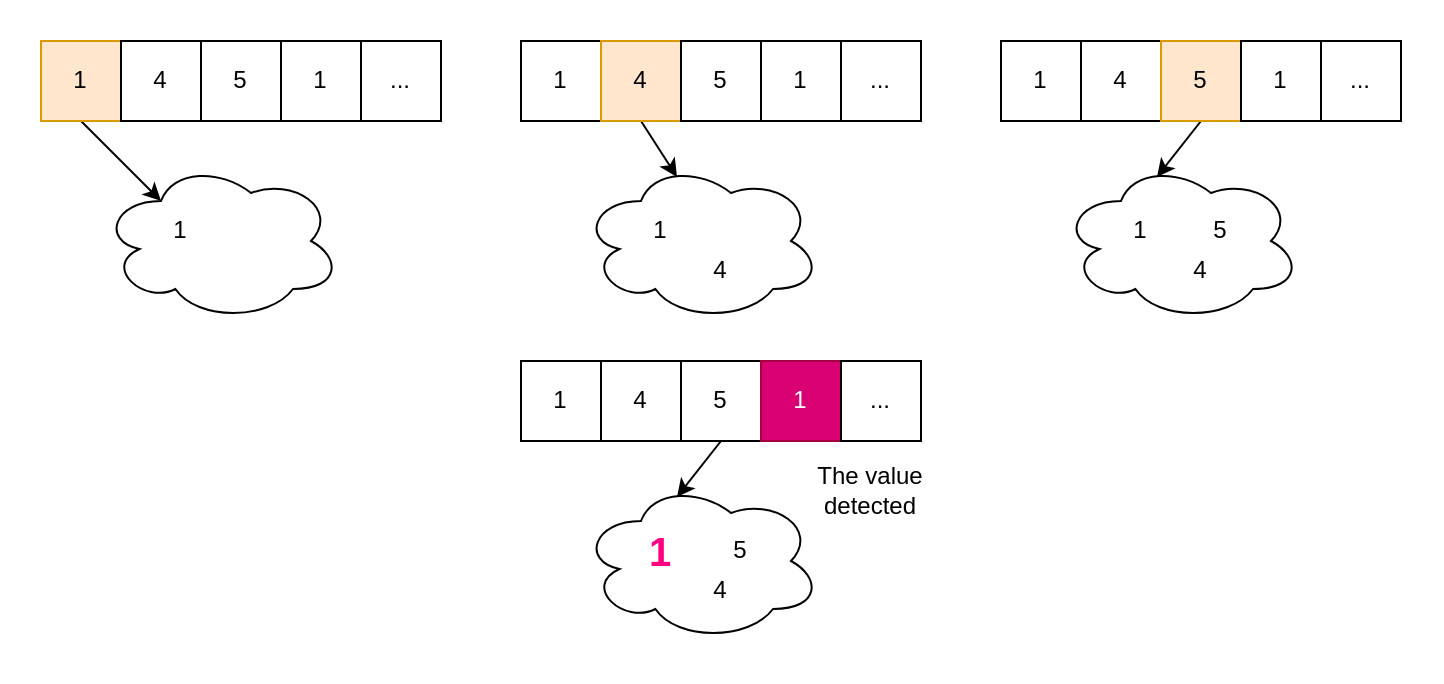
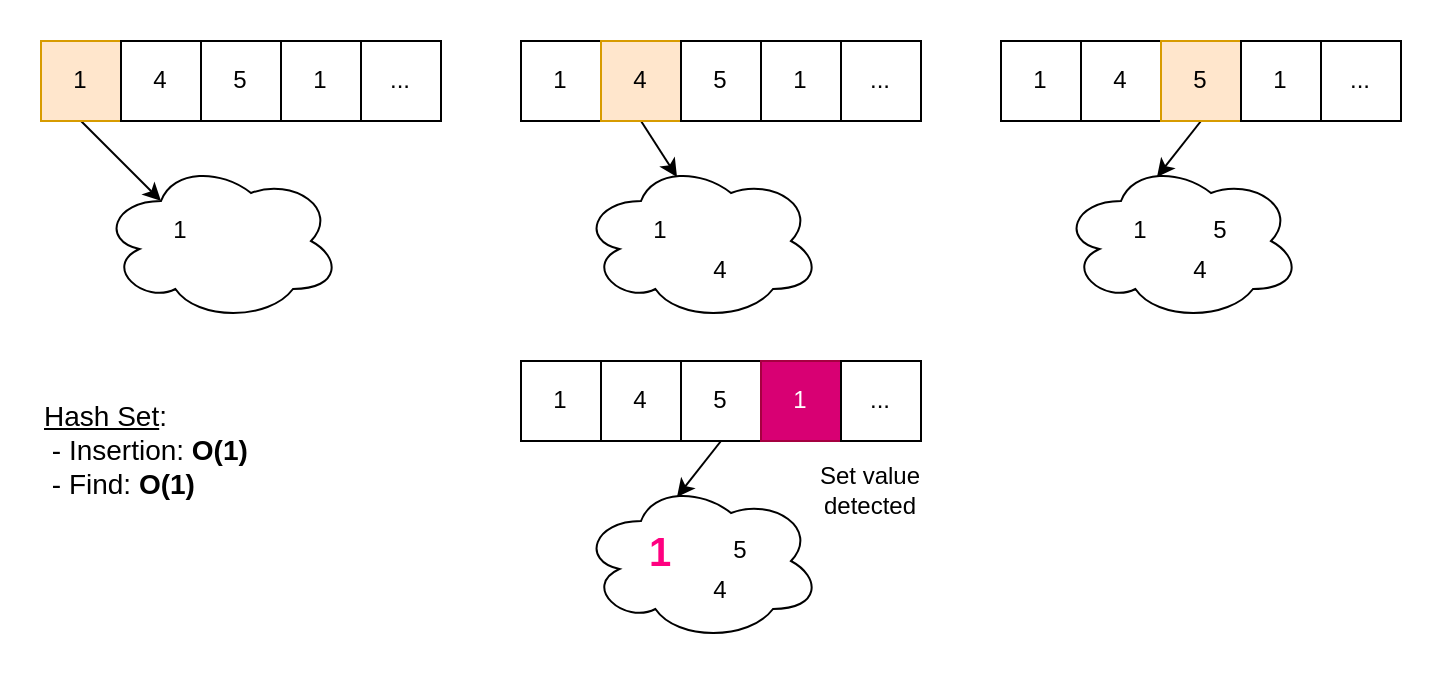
none -> (171, 451)
(871, 491) -> (871, 491)
